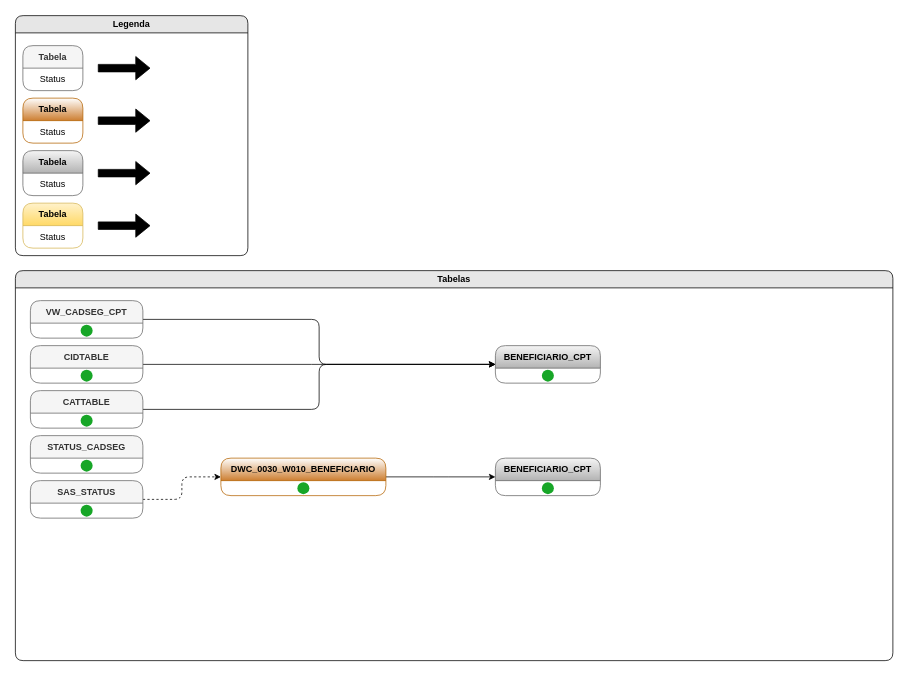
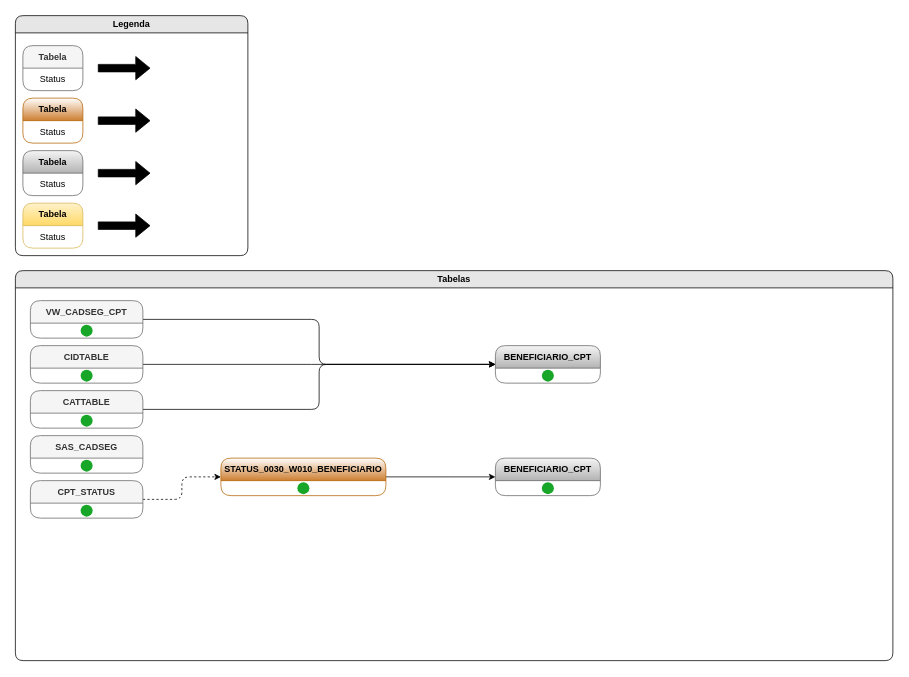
(87, 447) -> (87, 447)
(303, 469) -> (303, 469)
(87, 492) -> (87, 492)
